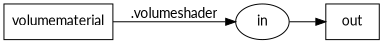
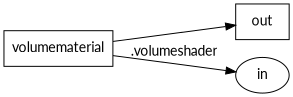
(303, 22) -> (169, 34)
